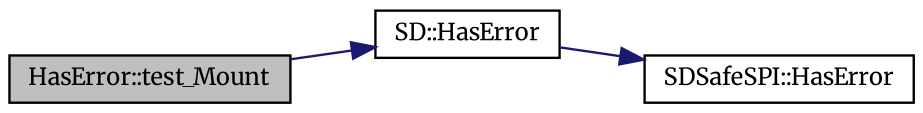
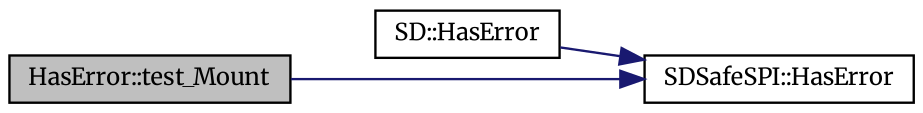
(321, 55) -> (456, 79)
